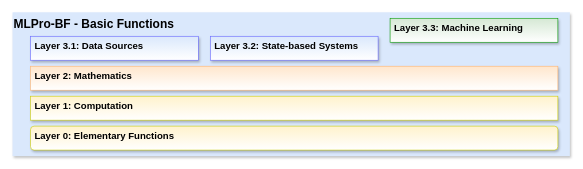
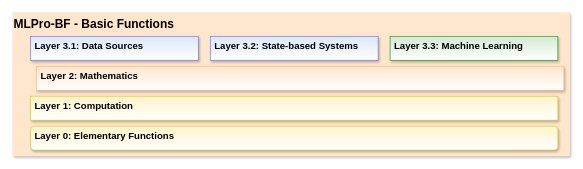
(61, 21) -> (61, 21)
(474, 30) -> (474, 48)
(294, 78) -> (300, 78)
